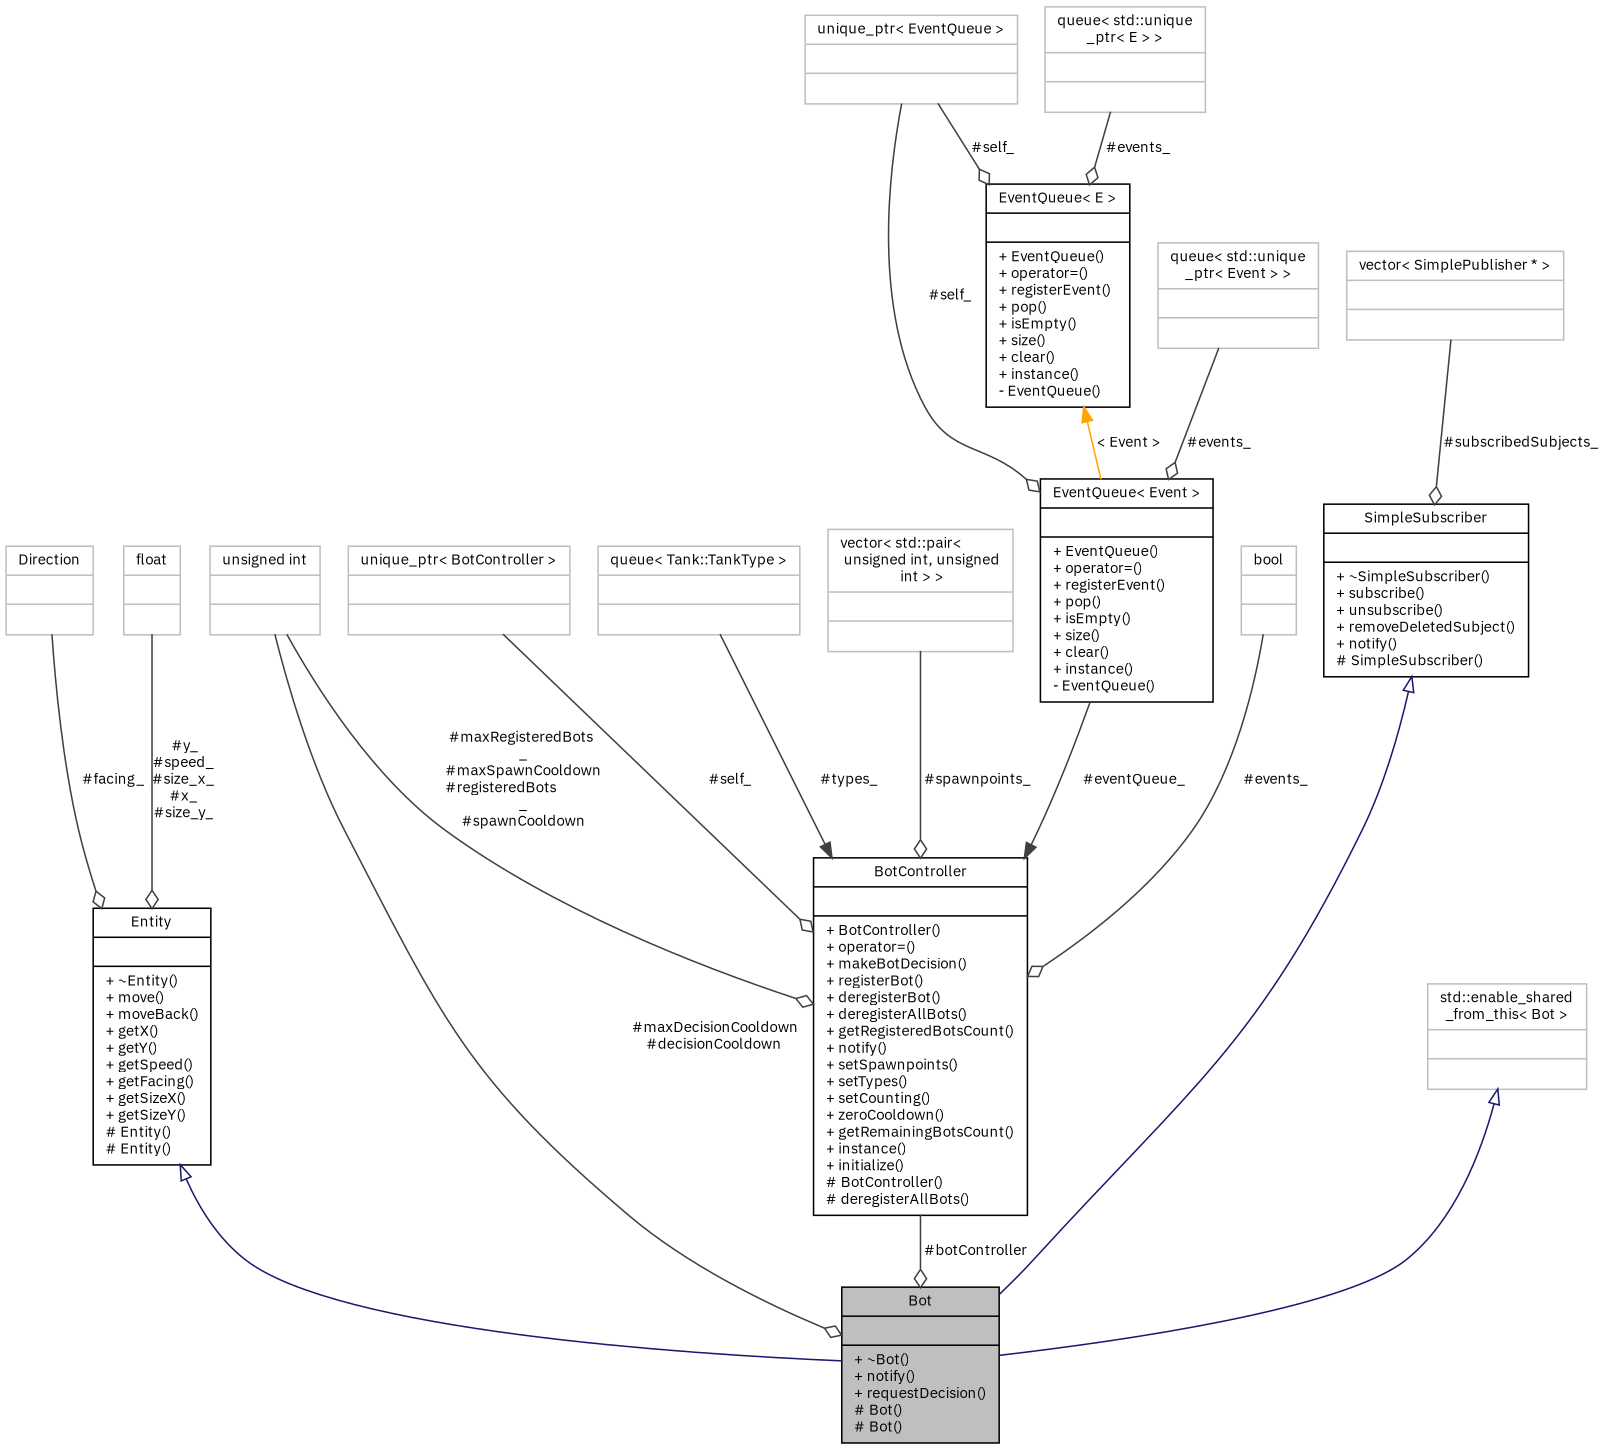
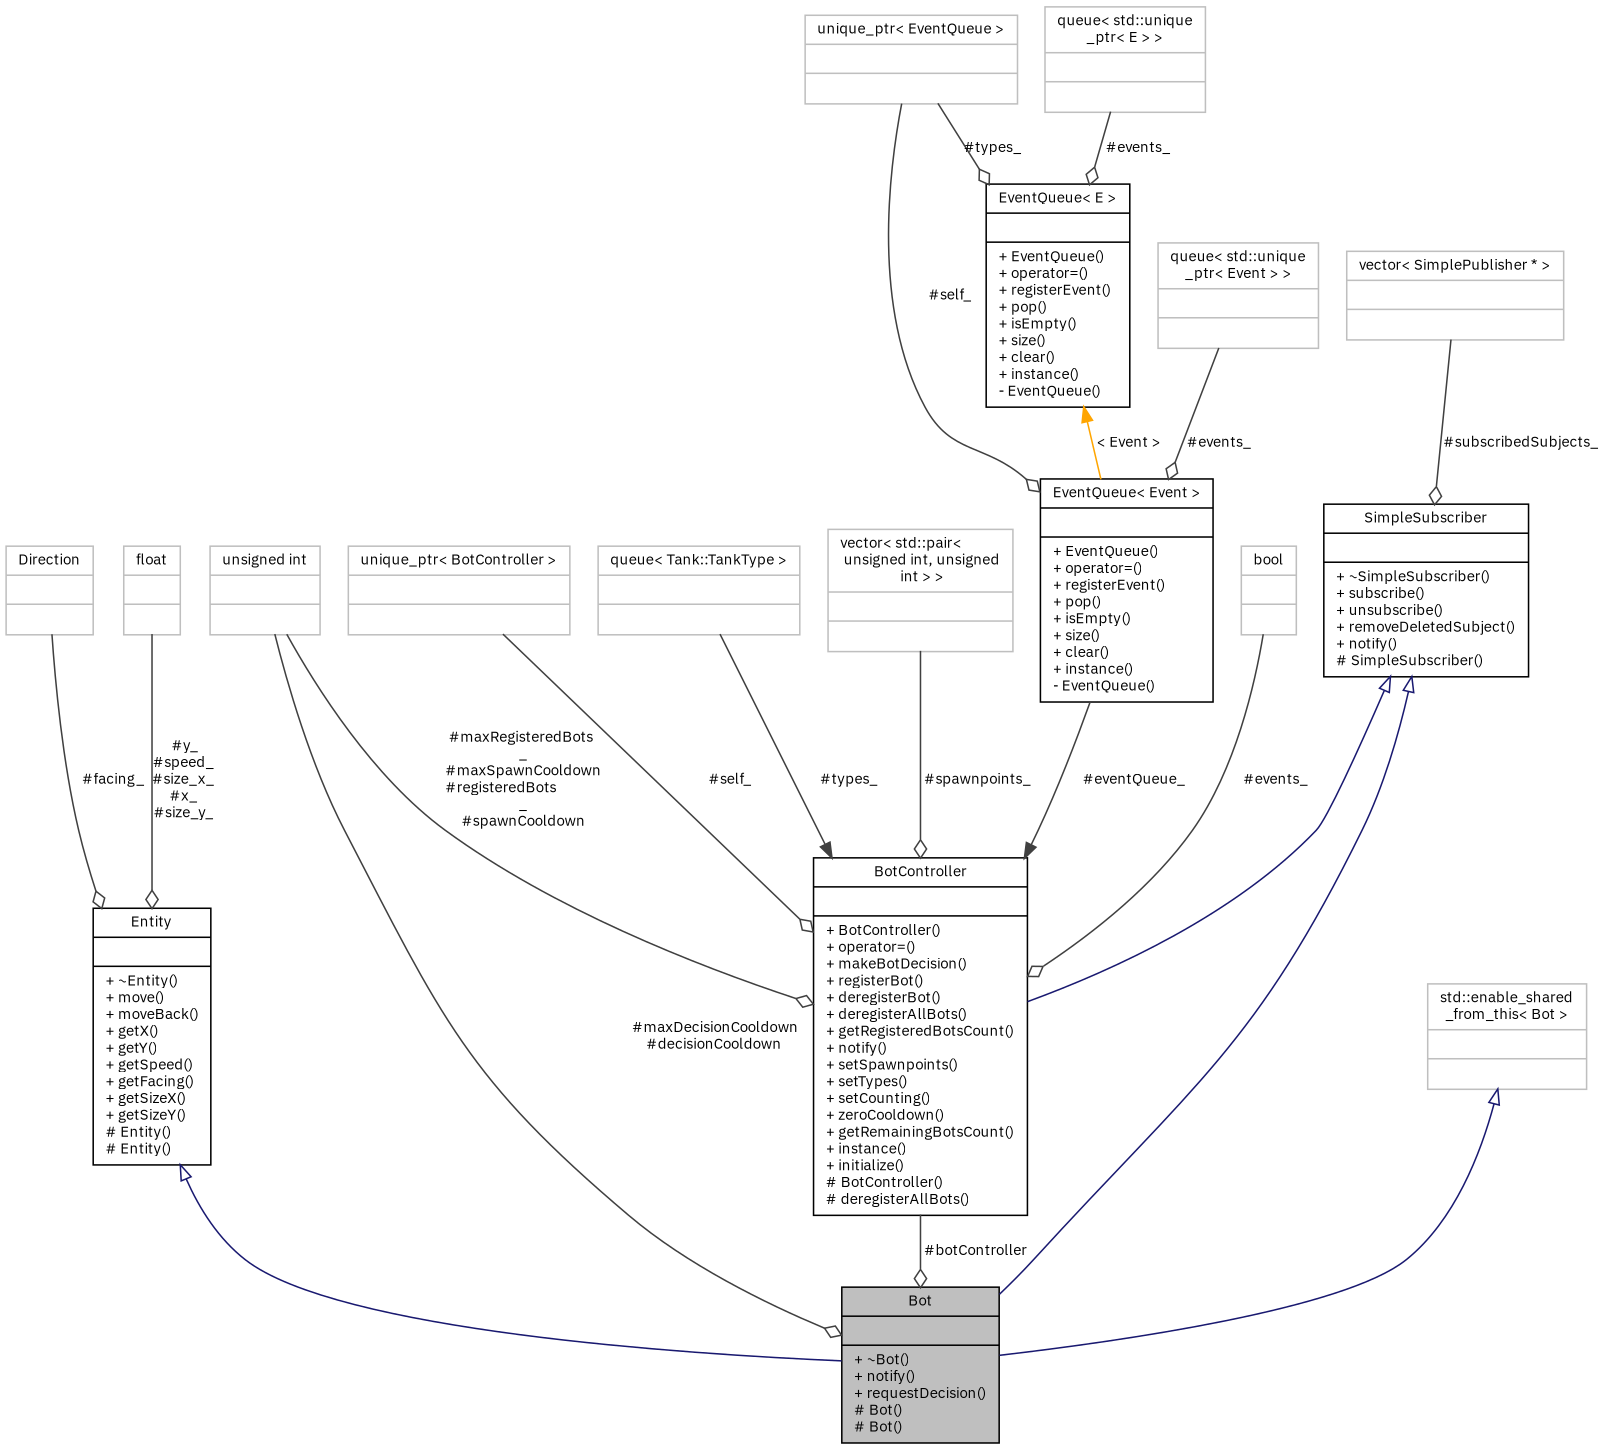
(992, 148) -> (992, 148)
none -> (1247, 890)
